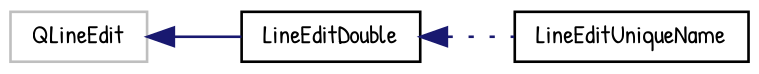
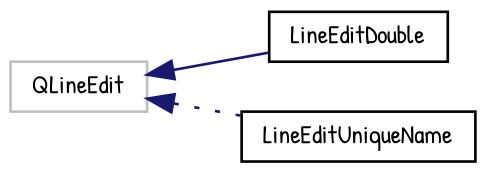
(481, 37) -> (207, 110)
